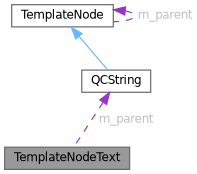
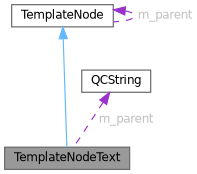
(93, 53) -> (65, 93)
